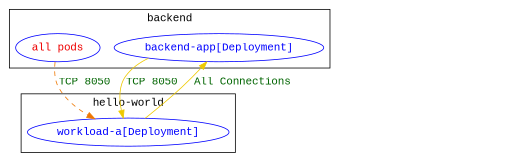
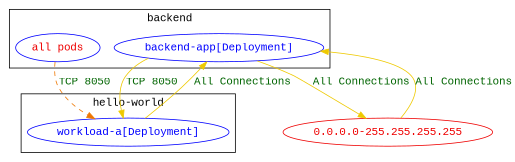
none -> (388, 132)
